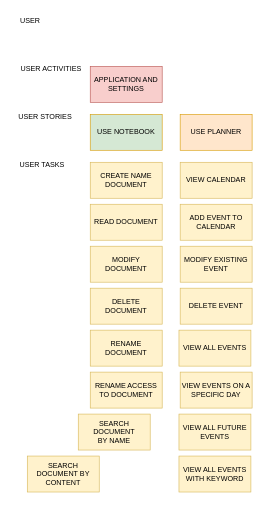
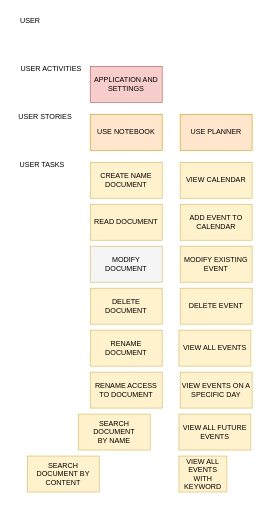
(126, 132) -> (126, 132)
(126, 264) -> (126, 264)
(215, 474) -> (203, 474)
